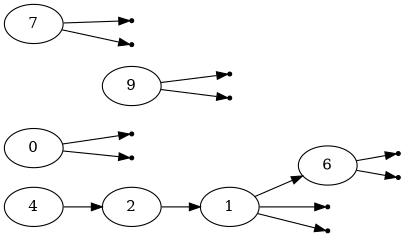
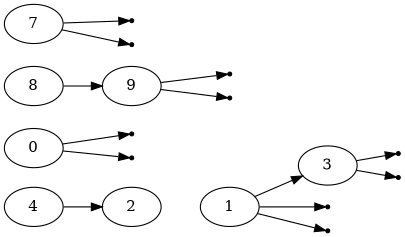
none -> (34, 86)
(328, 166) -> (328, 166)
(175, 207) -> none
